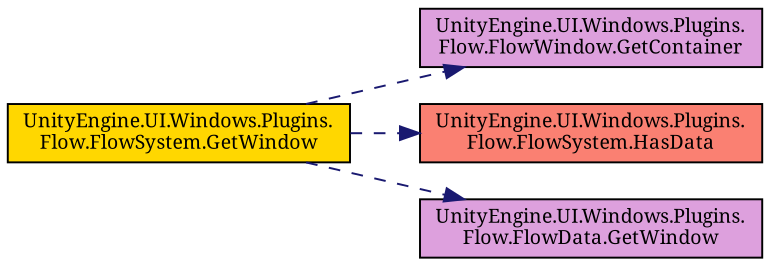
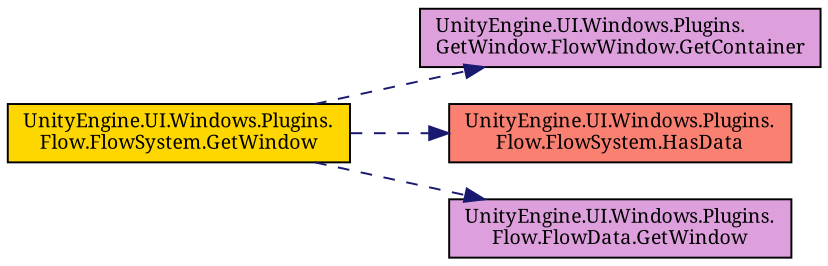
(591, 38) -> (620, 38)
